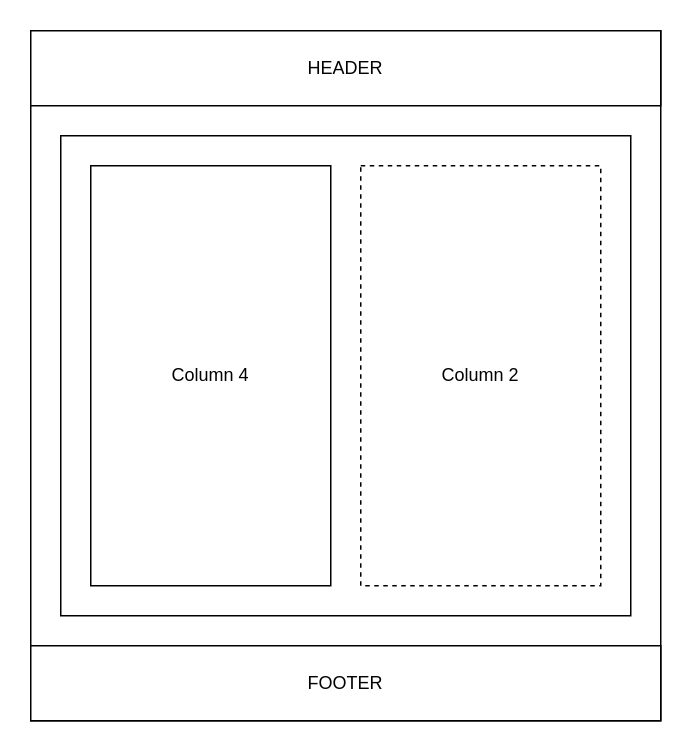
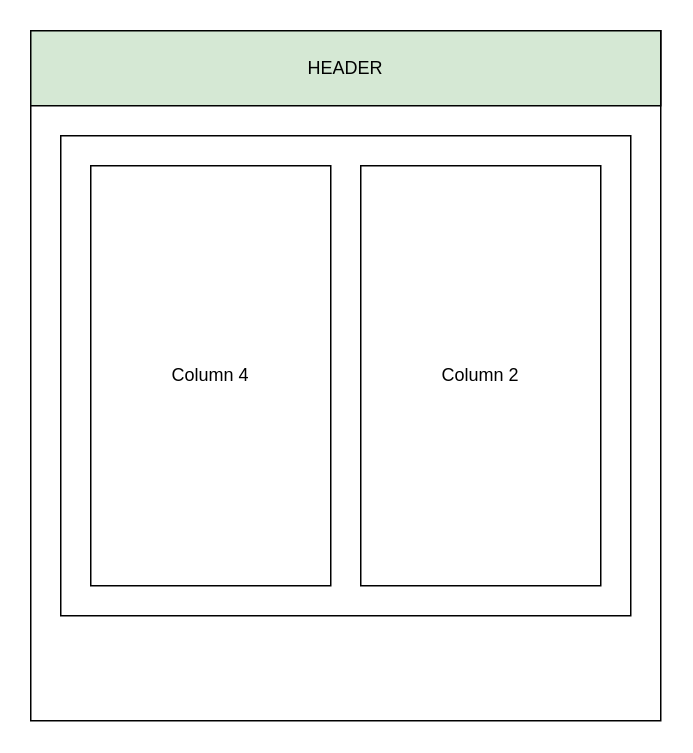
(346, 68) -> (346, 68)
(481, 376) -> (481, 376)
(346, 683) -> none
